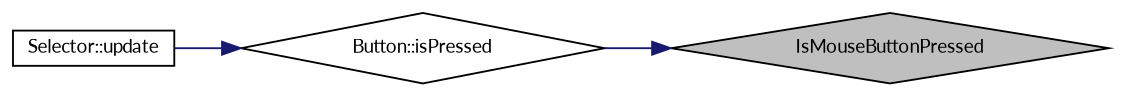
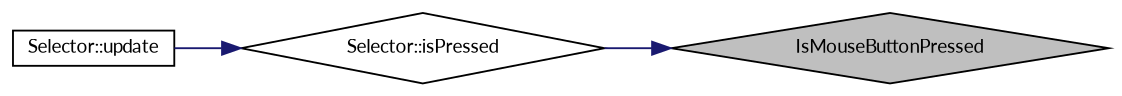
(423, 48) -> (423, 48)
